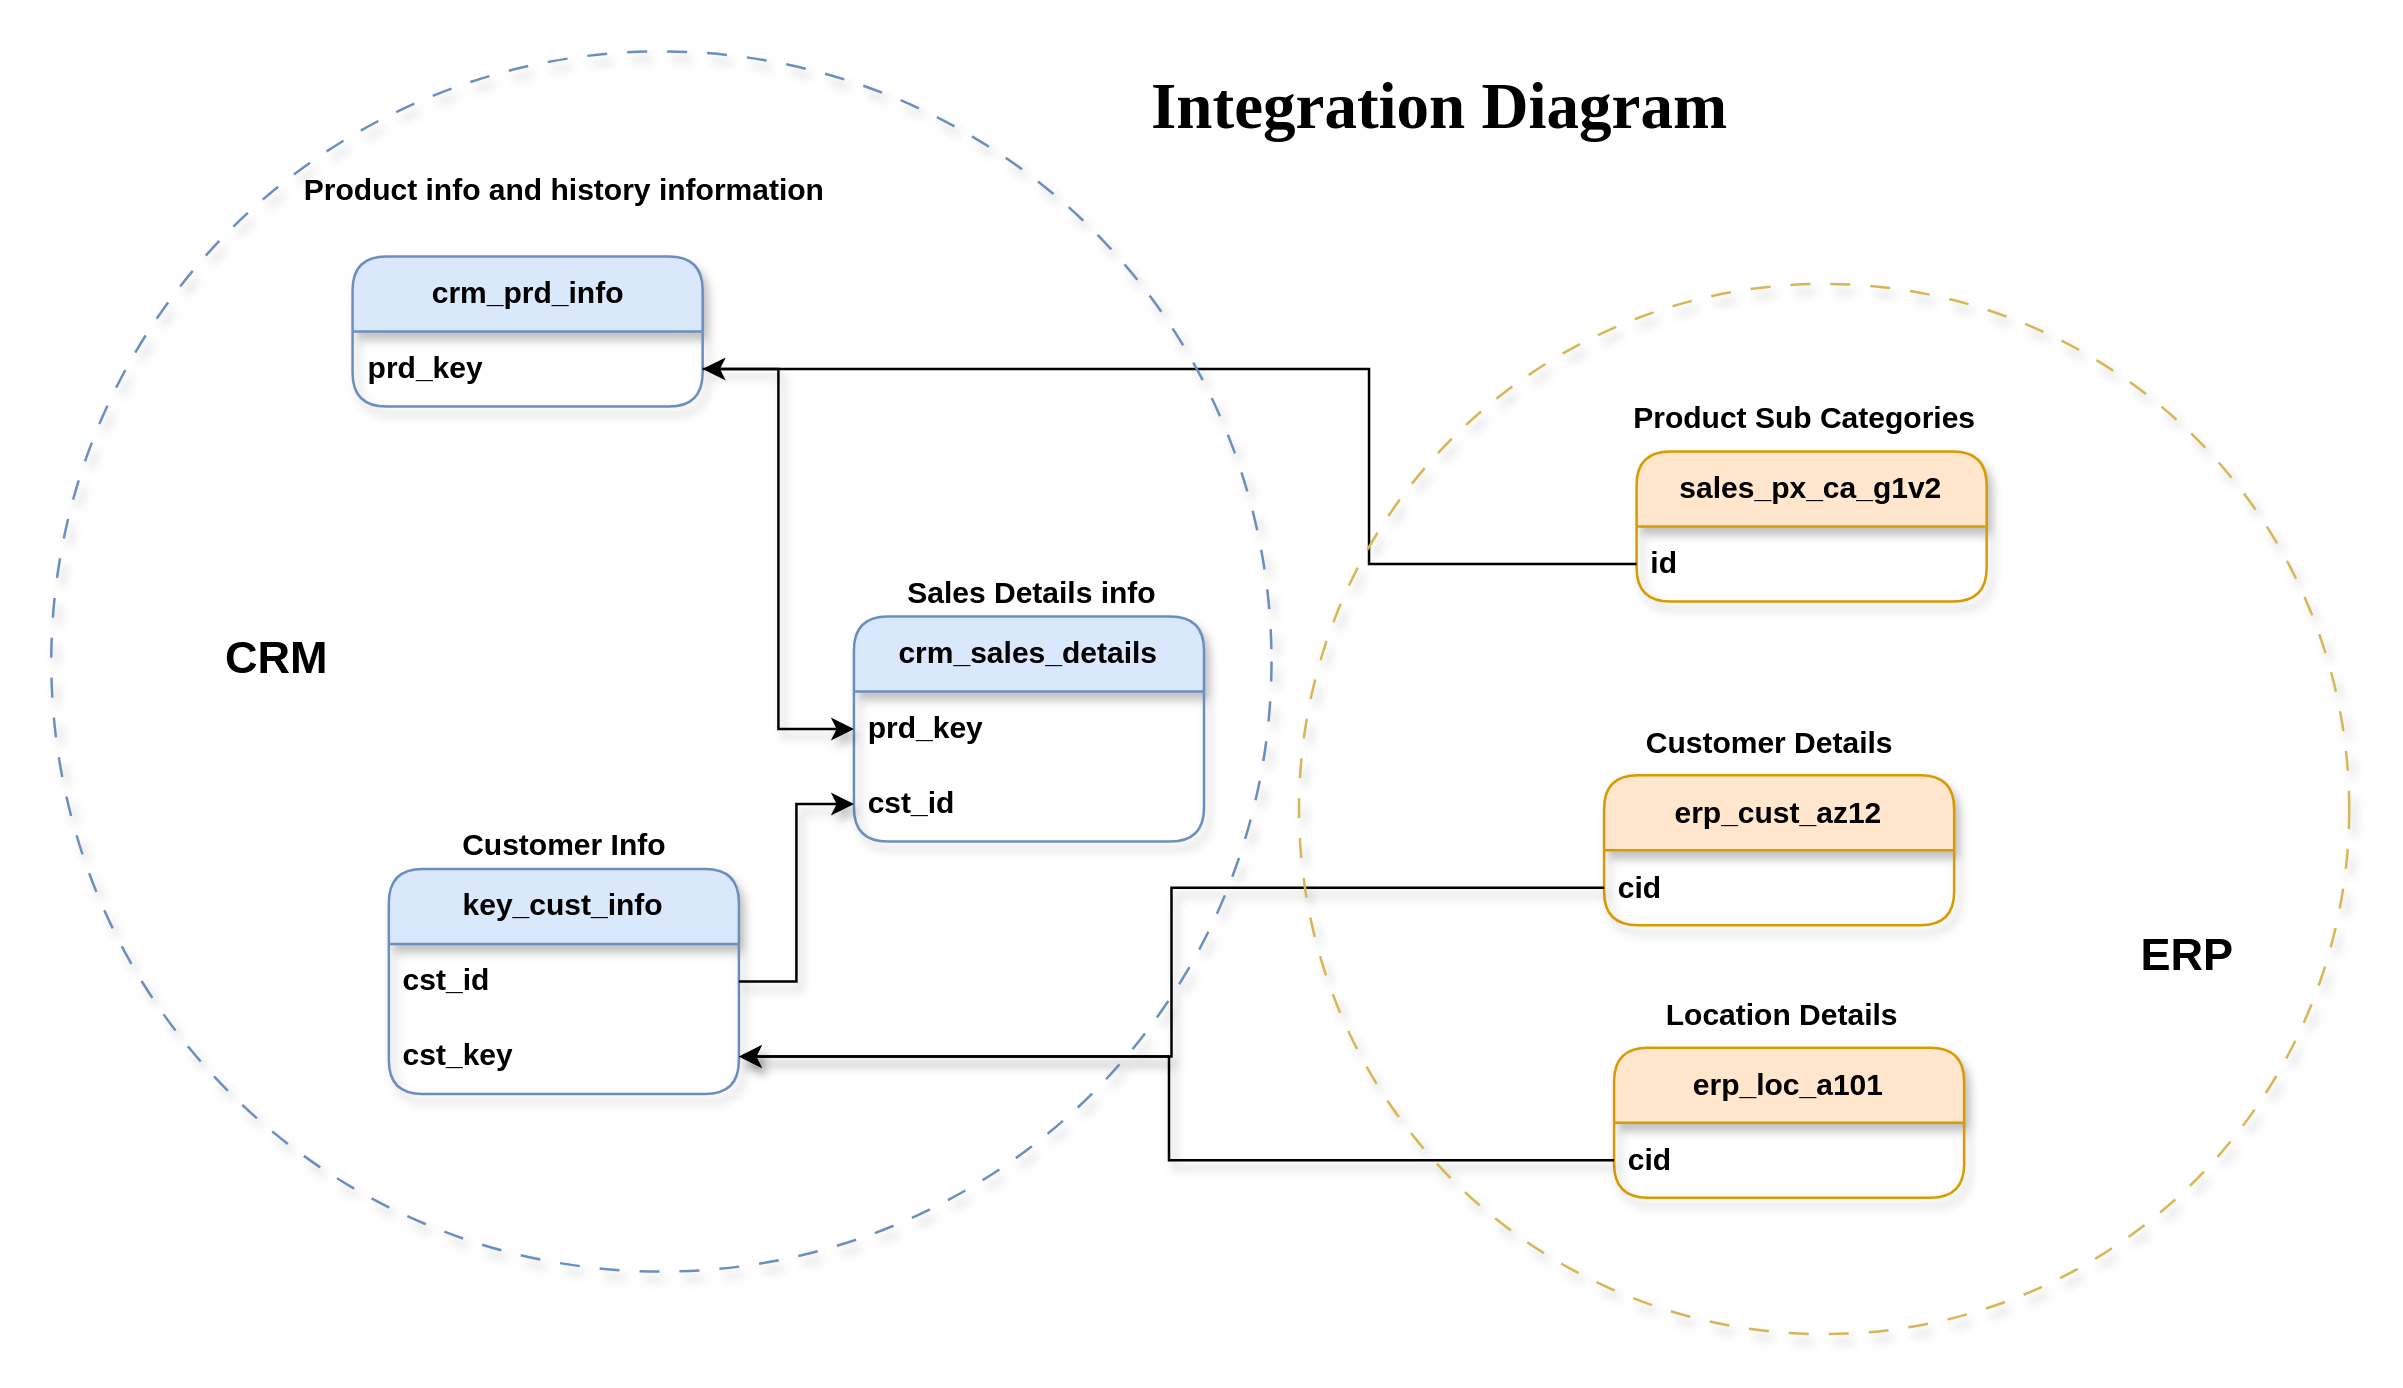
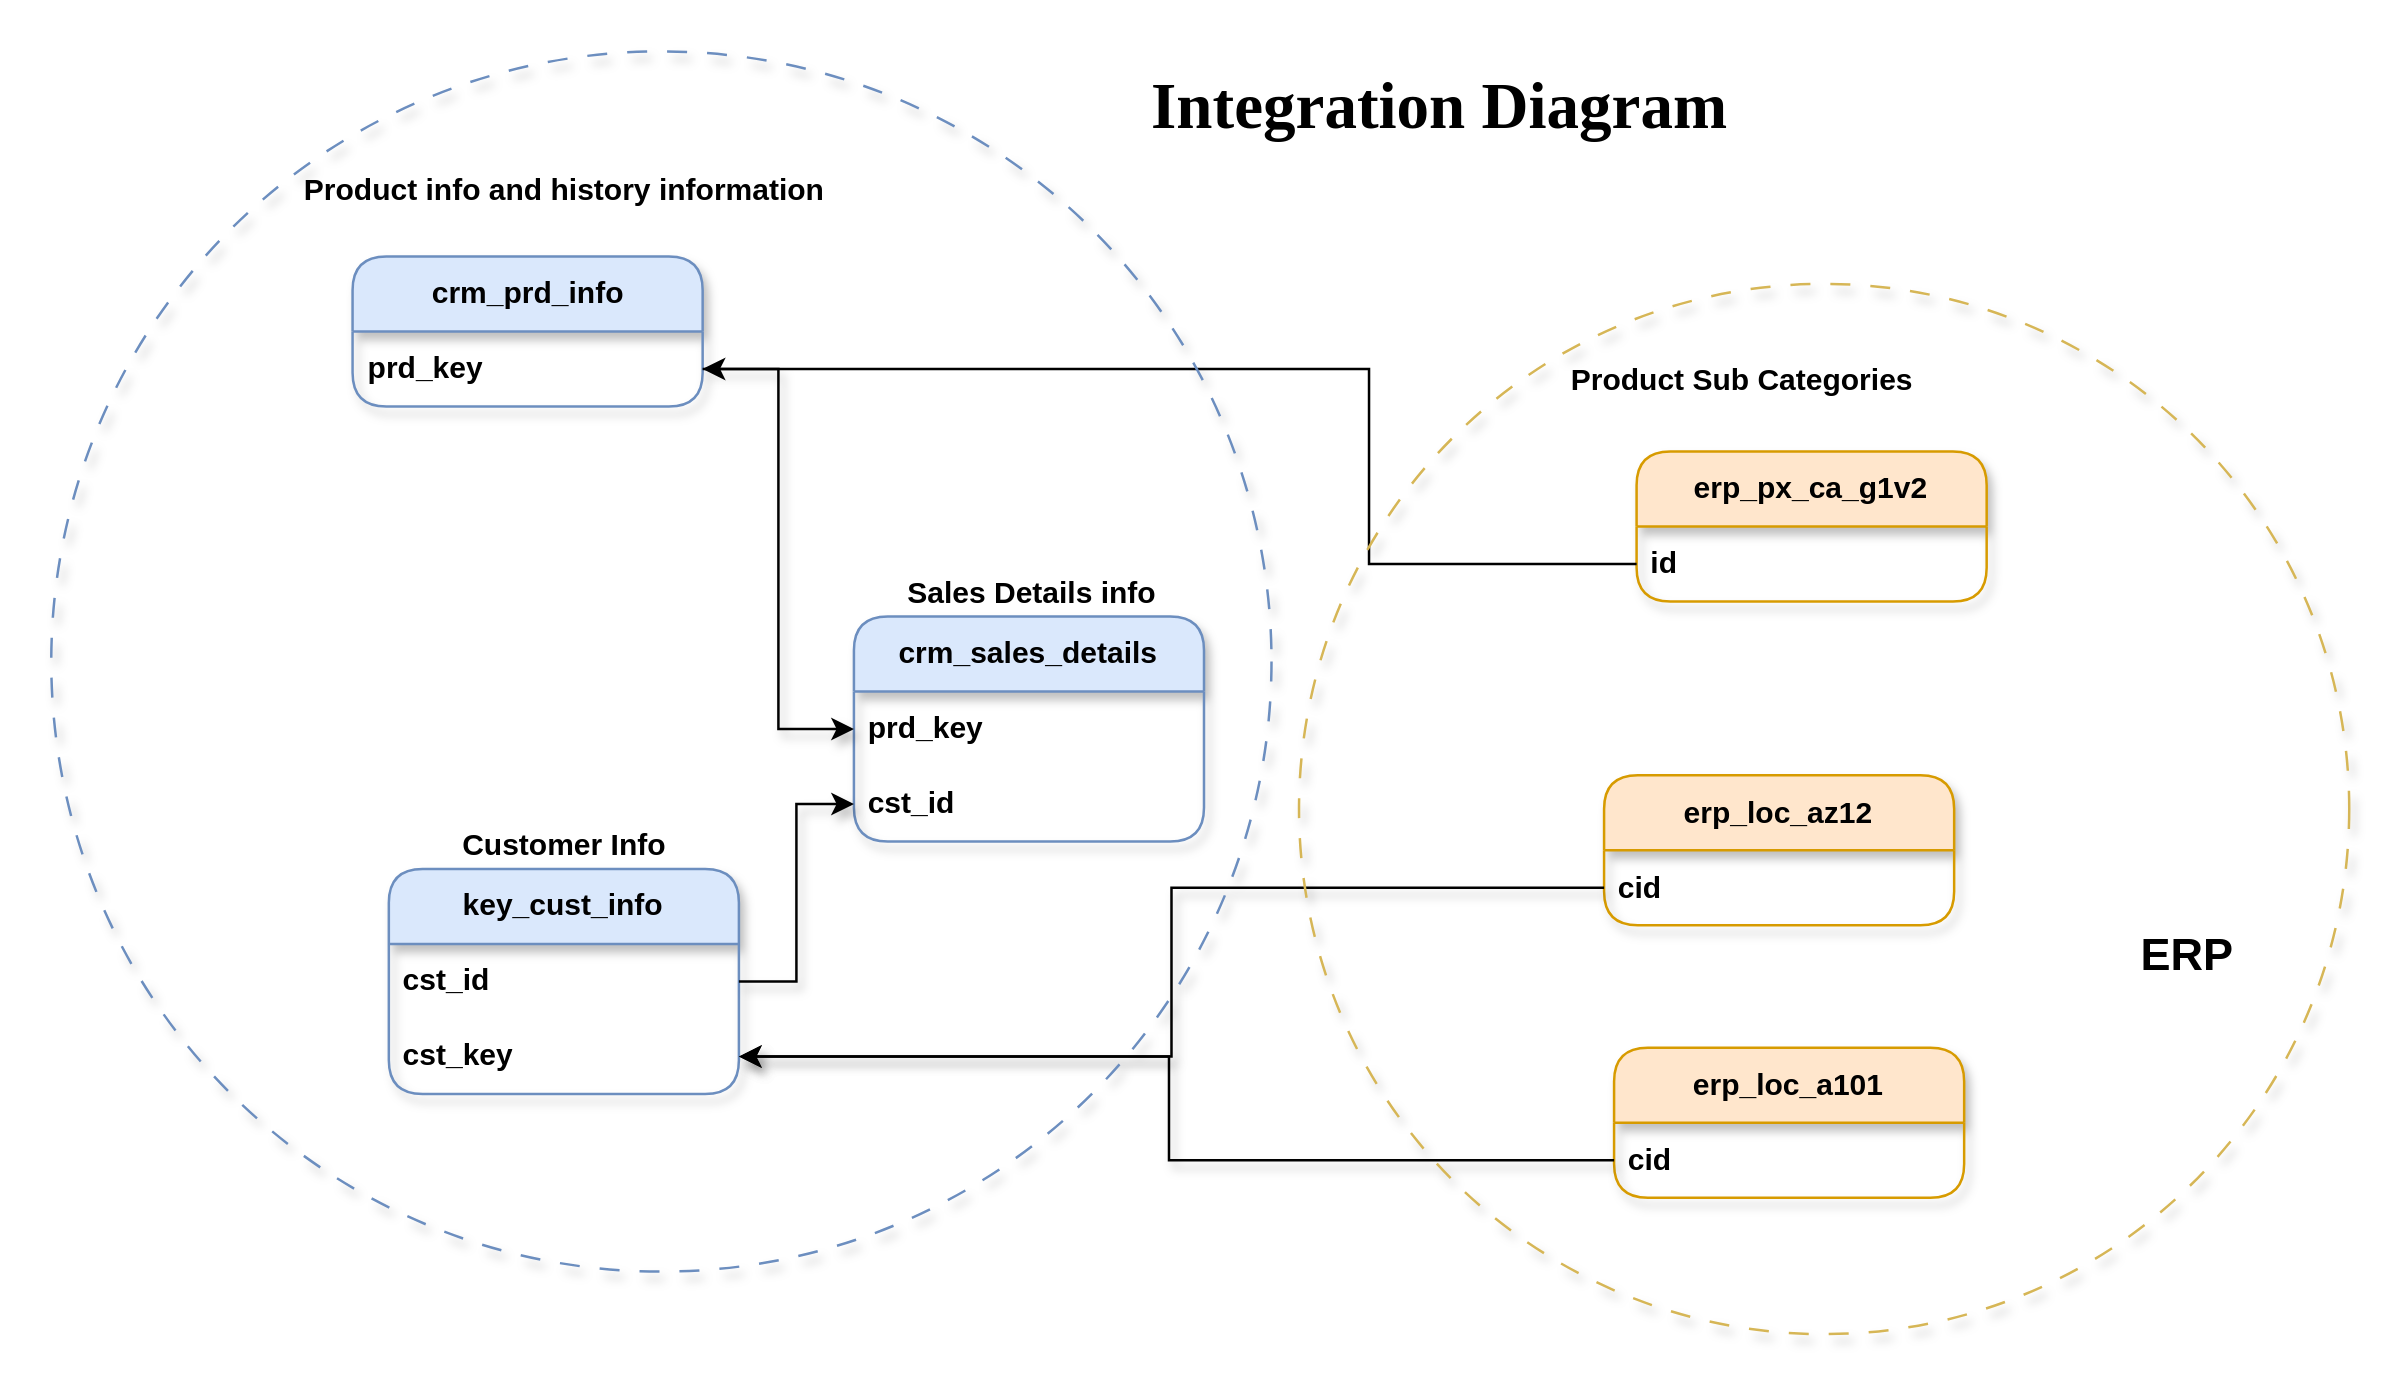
(1803, 419) -> (1740, 381)
(1811, 489) -> (1811, 489)
(275, 659) -> none
(1769, 743) -> none
(1779, 814) -> (1779, 814)
(1780, 1015) -> none
